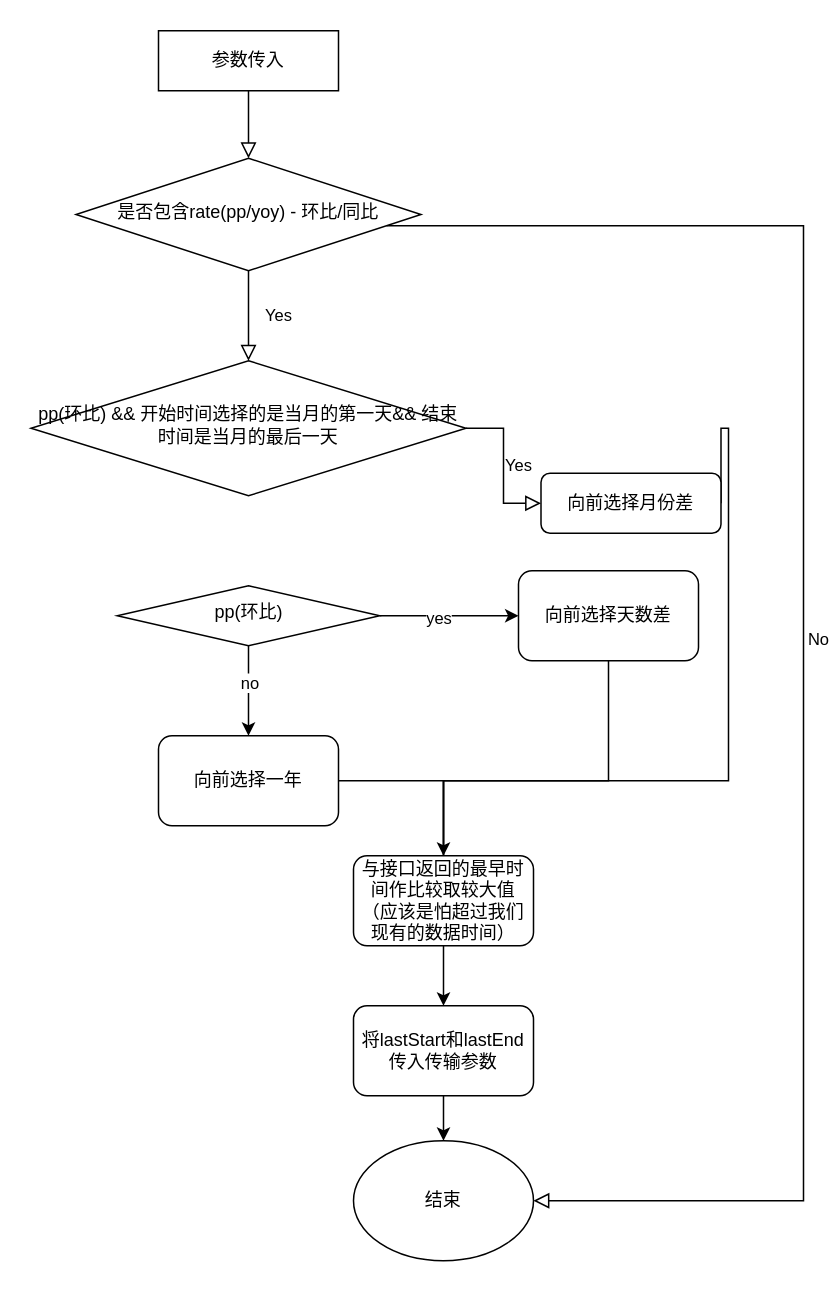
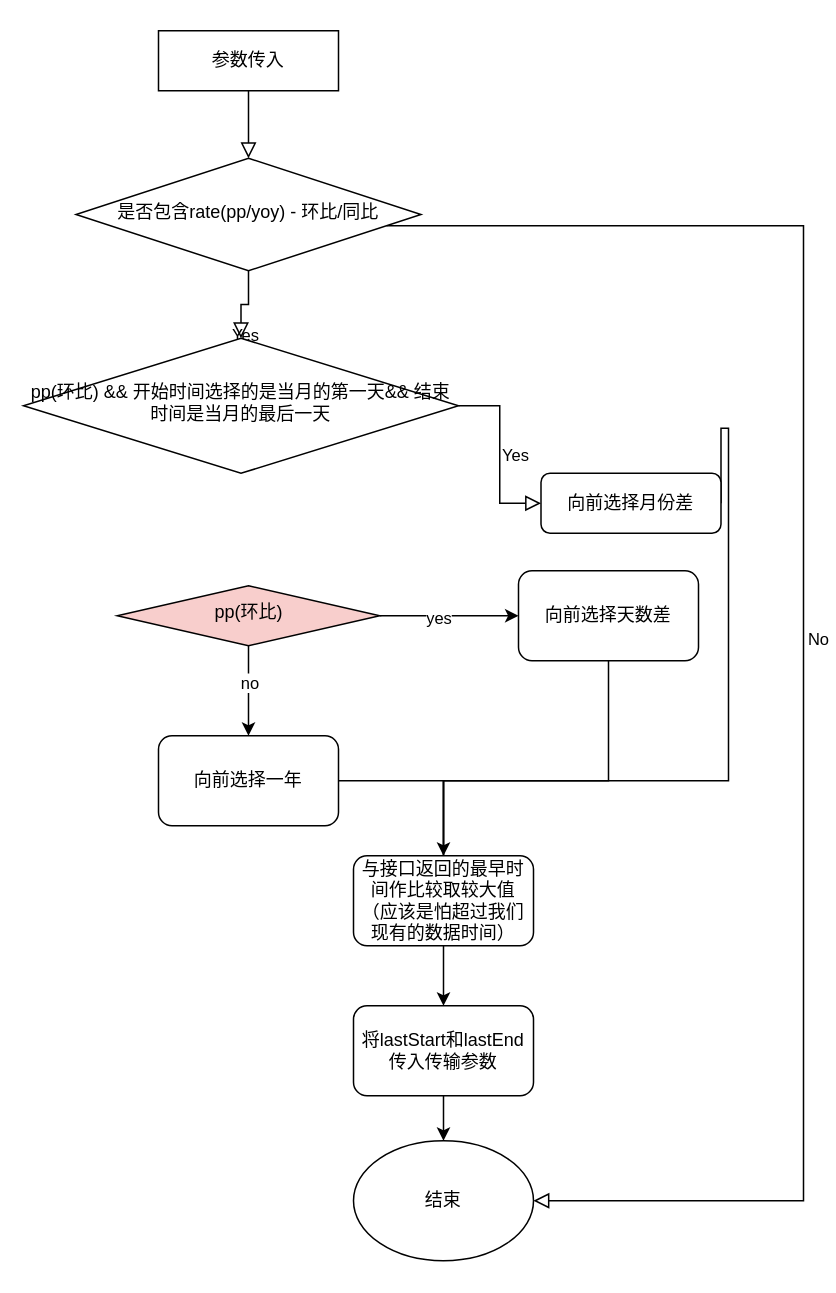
(248, 428) -> (241, 406)
(248, 616) -> (248, 616)
